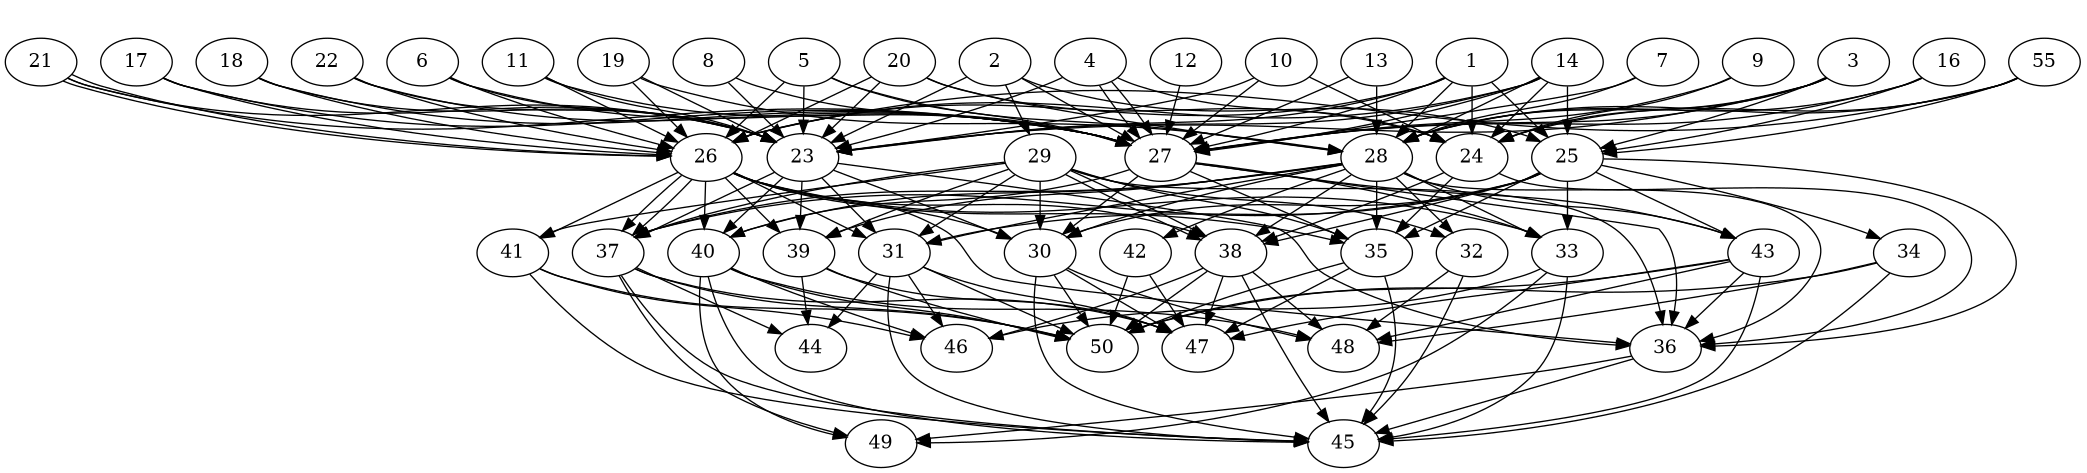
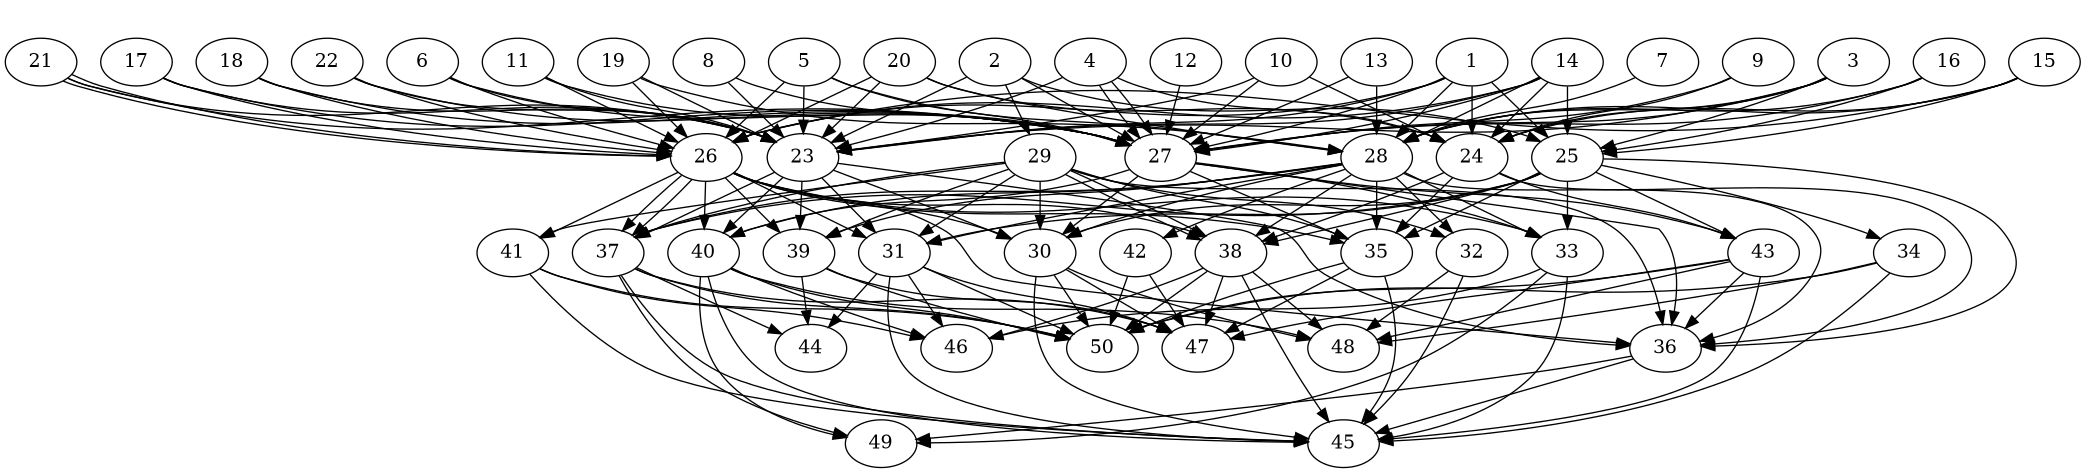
(2044, 62) -> (2044, 62)
(1423, 119) -> none
(1562, 206) -> (1610, 205)
